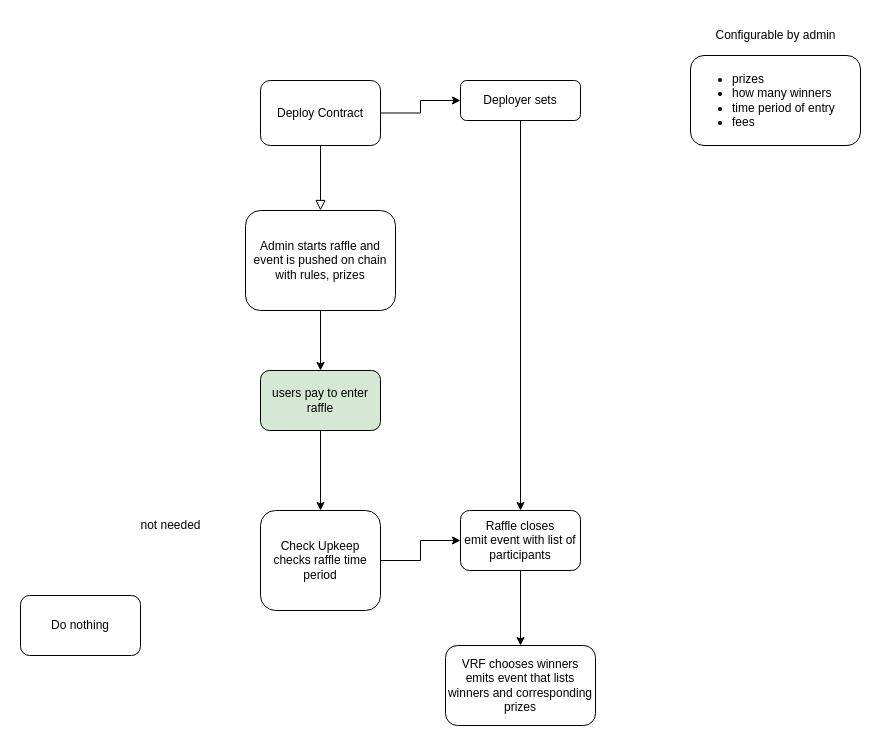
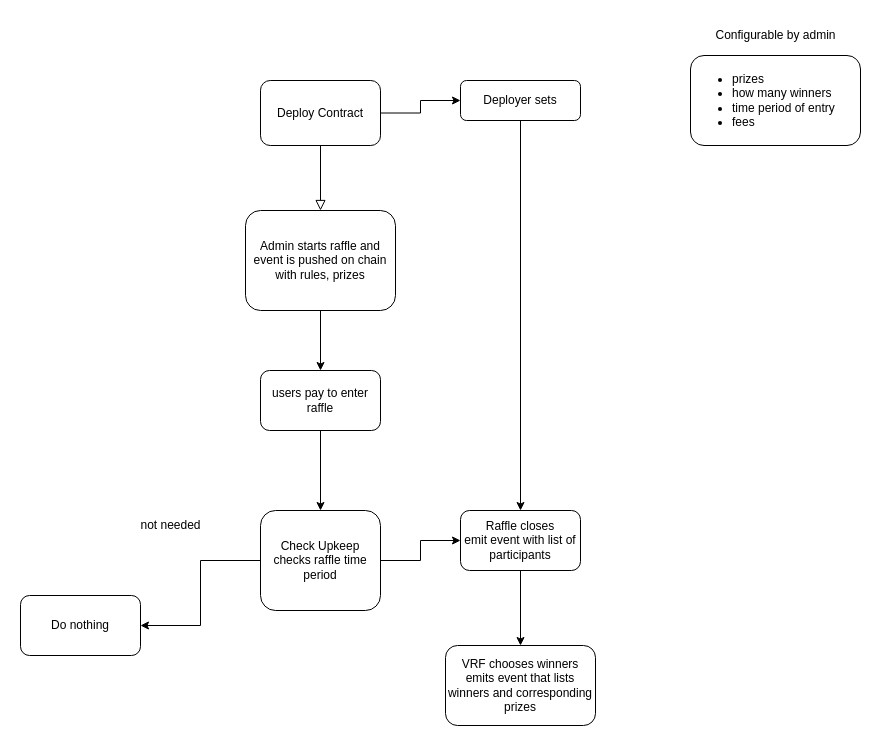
(321, 401) -> (321, 401)
none -> (201, 590)
